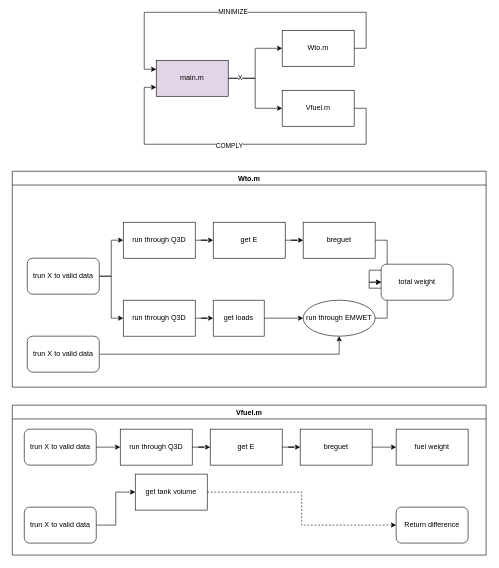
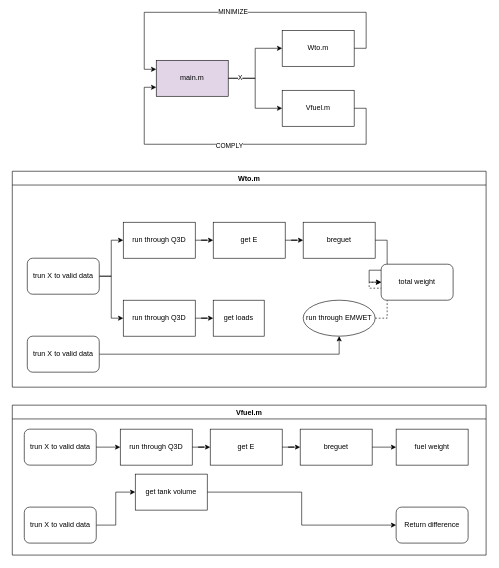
(387, 315) -> (387, 315)
(297, 318) -> none
(302, 506) -> (302, 506)
